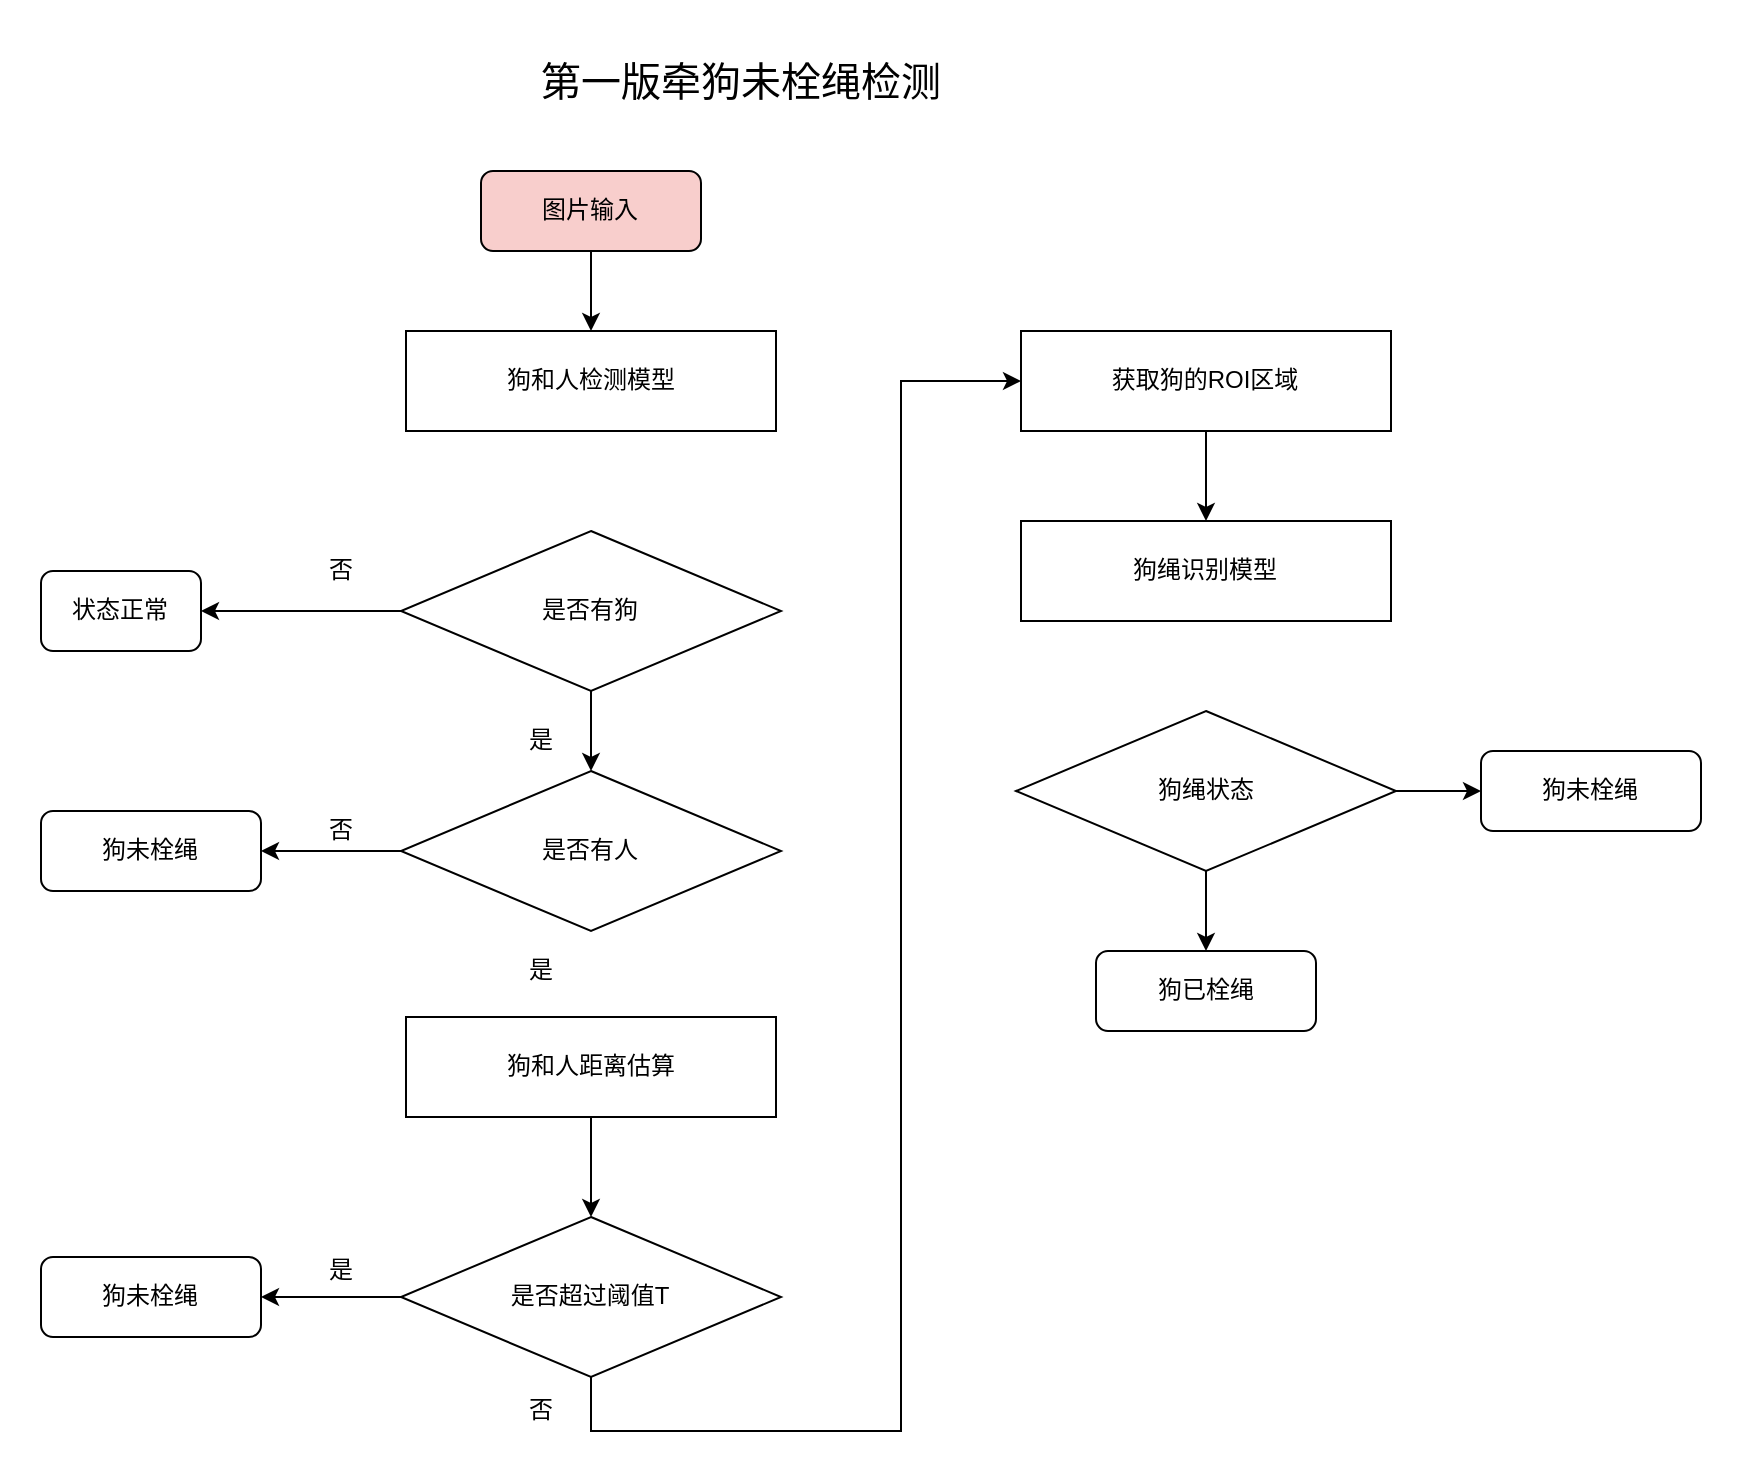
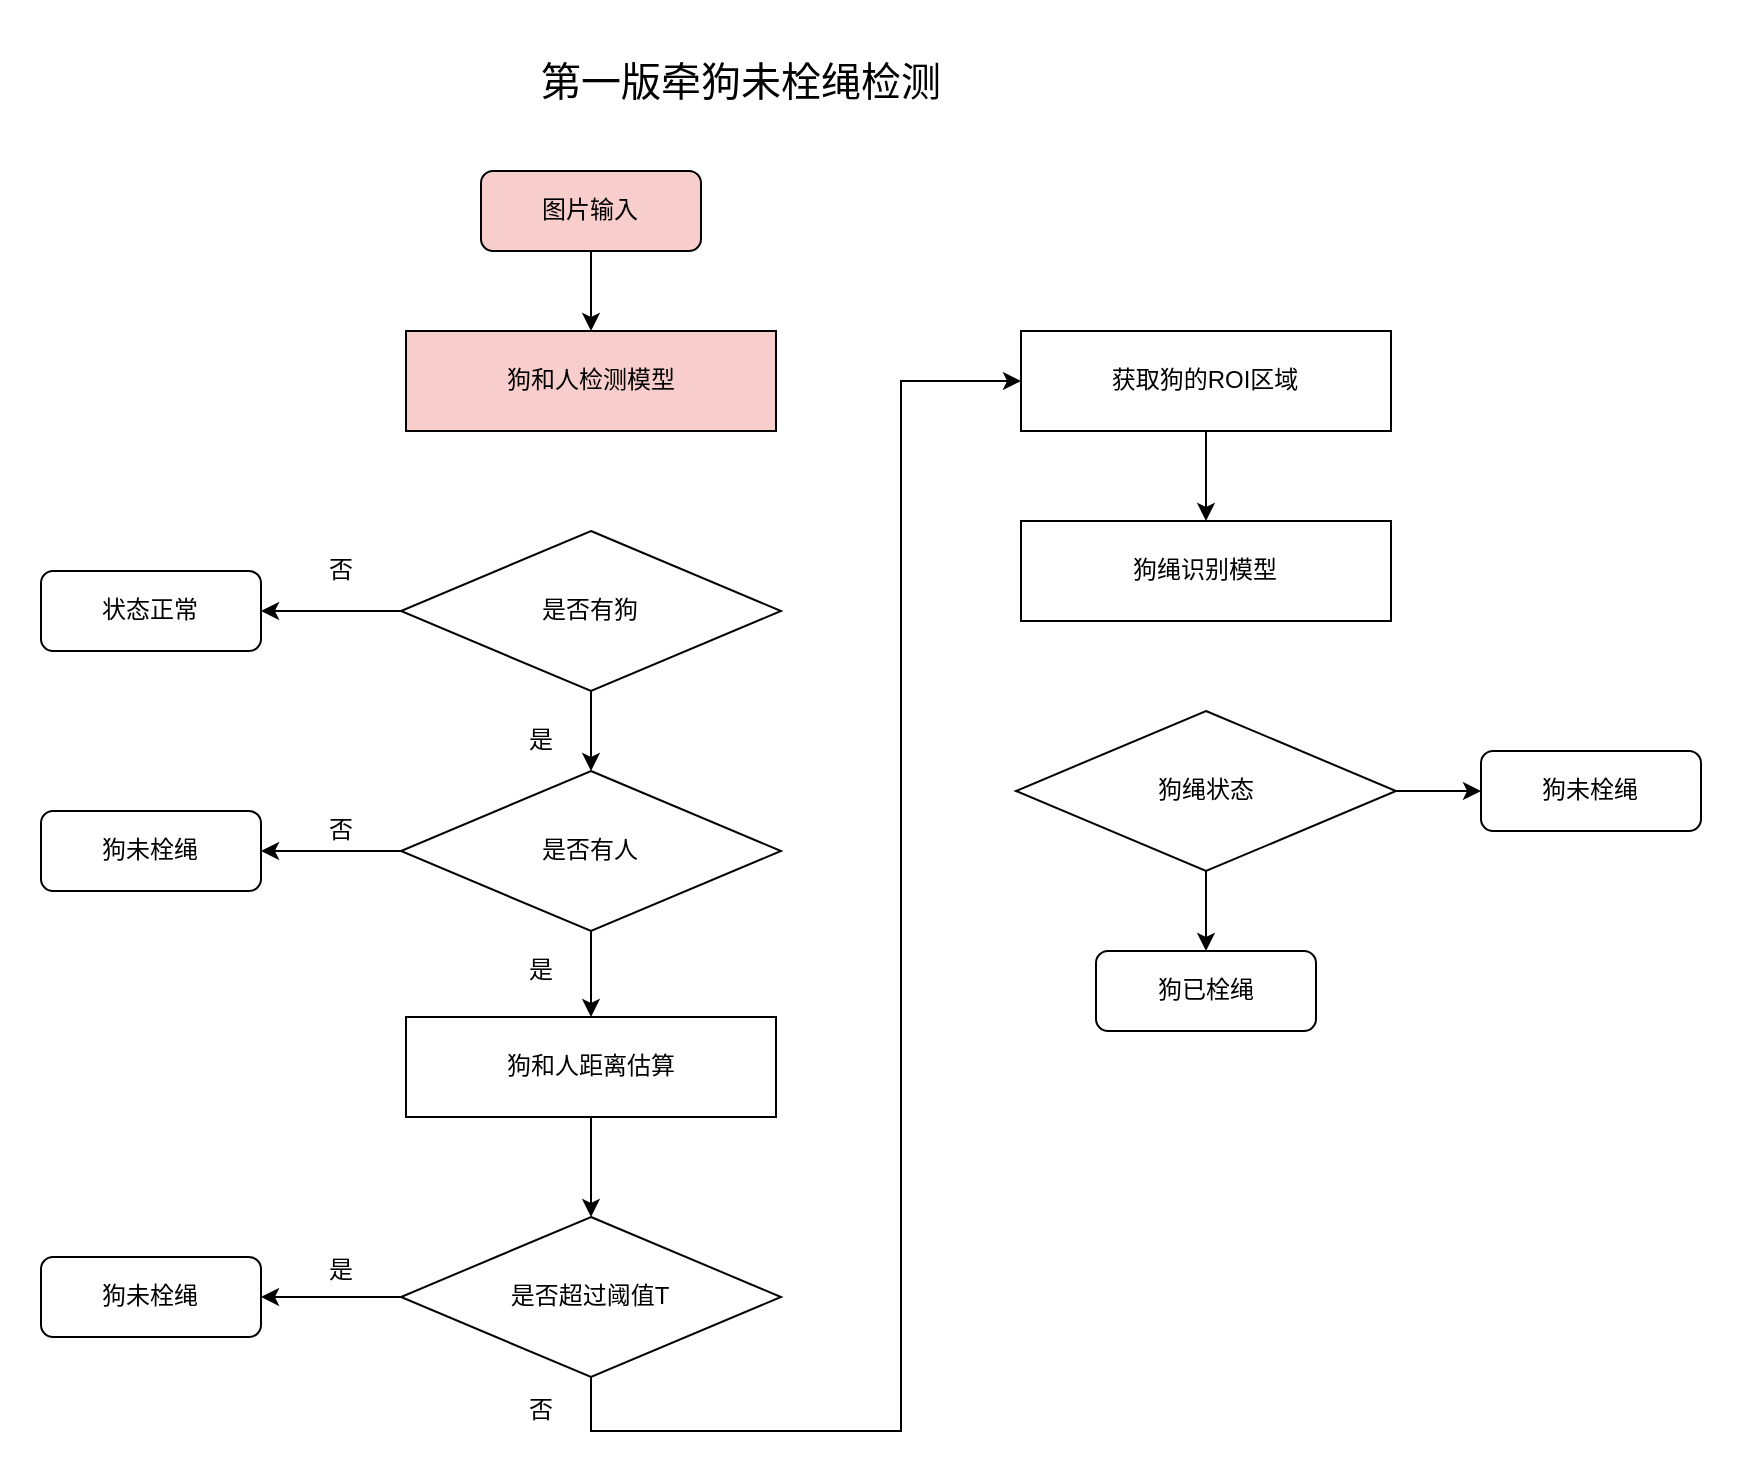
(591, 381) -> (591, 381)
(121, 611) -> (151, 611)
none -> (591, 967)
